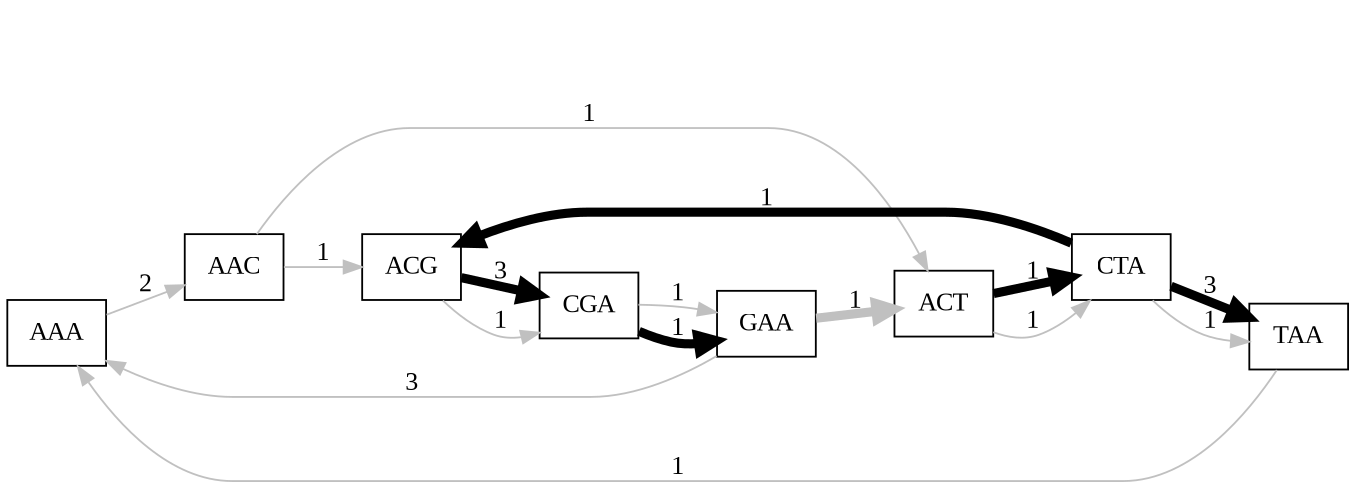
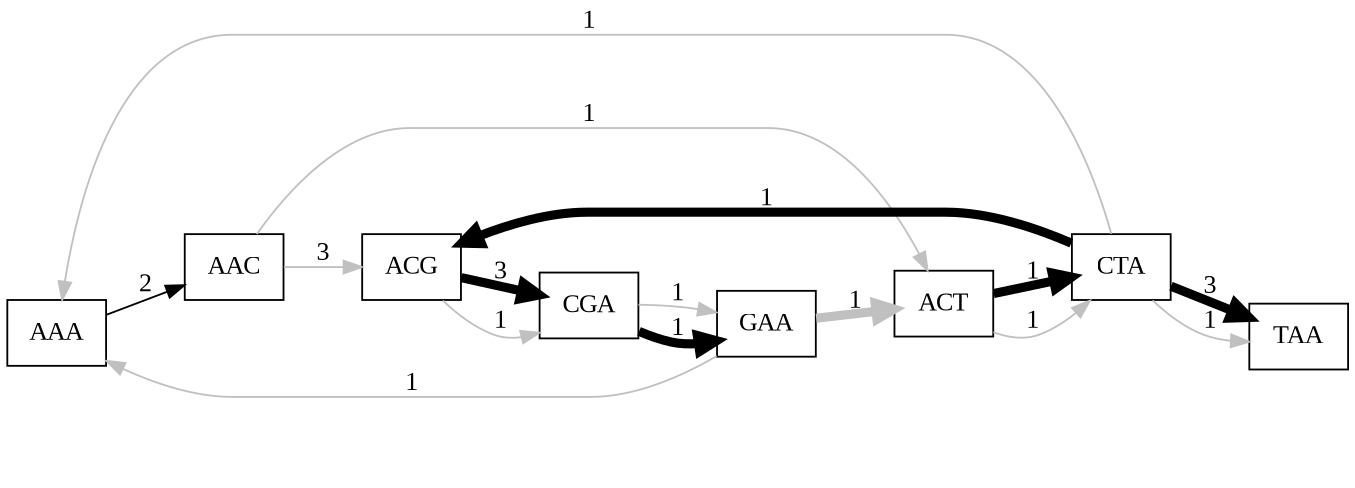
(323, 253) -> (323, 253)
(137, 303) -> (137, 303)
(412, 383) -> (412, 383)
(686, 481) -> (566, 35)
